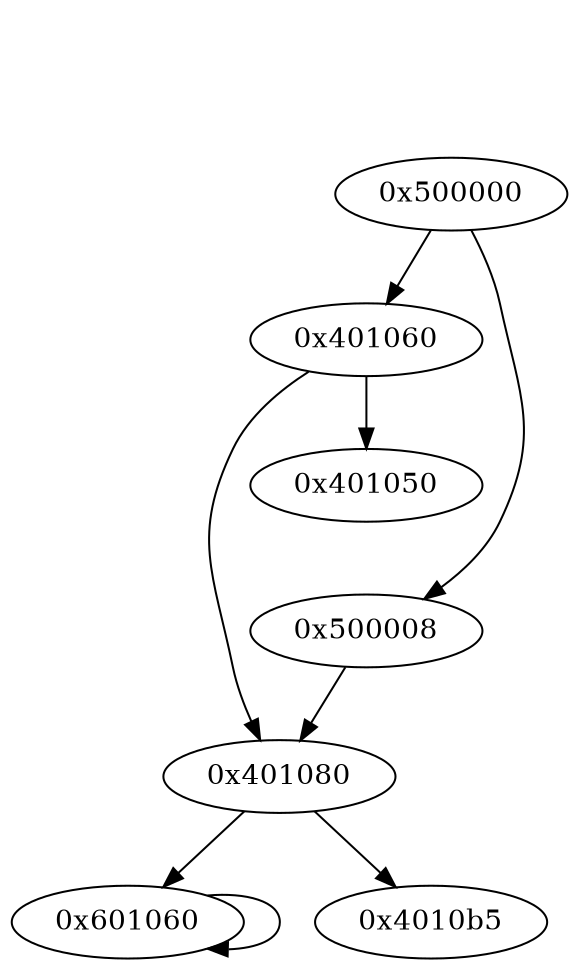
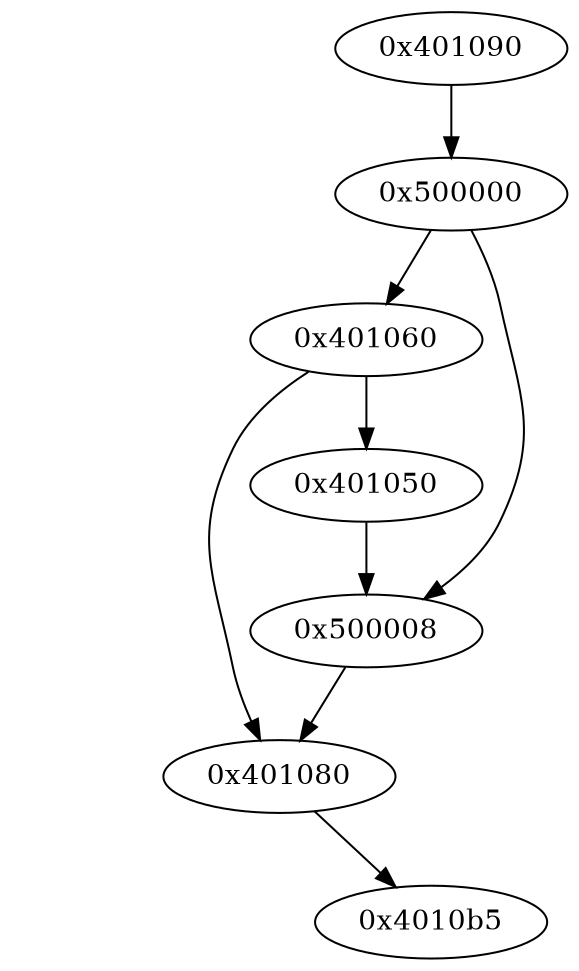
none -> (451, 49)
none -> (366, 548)
(128, 922) -> none
